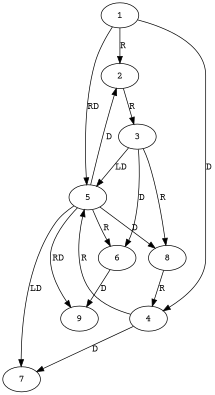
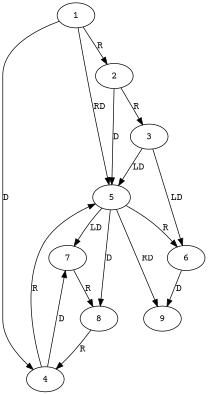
(102, 140) -> (113, 133)
(157, 193) -> (82, 285)
(142, 197) -> (177, 197)
